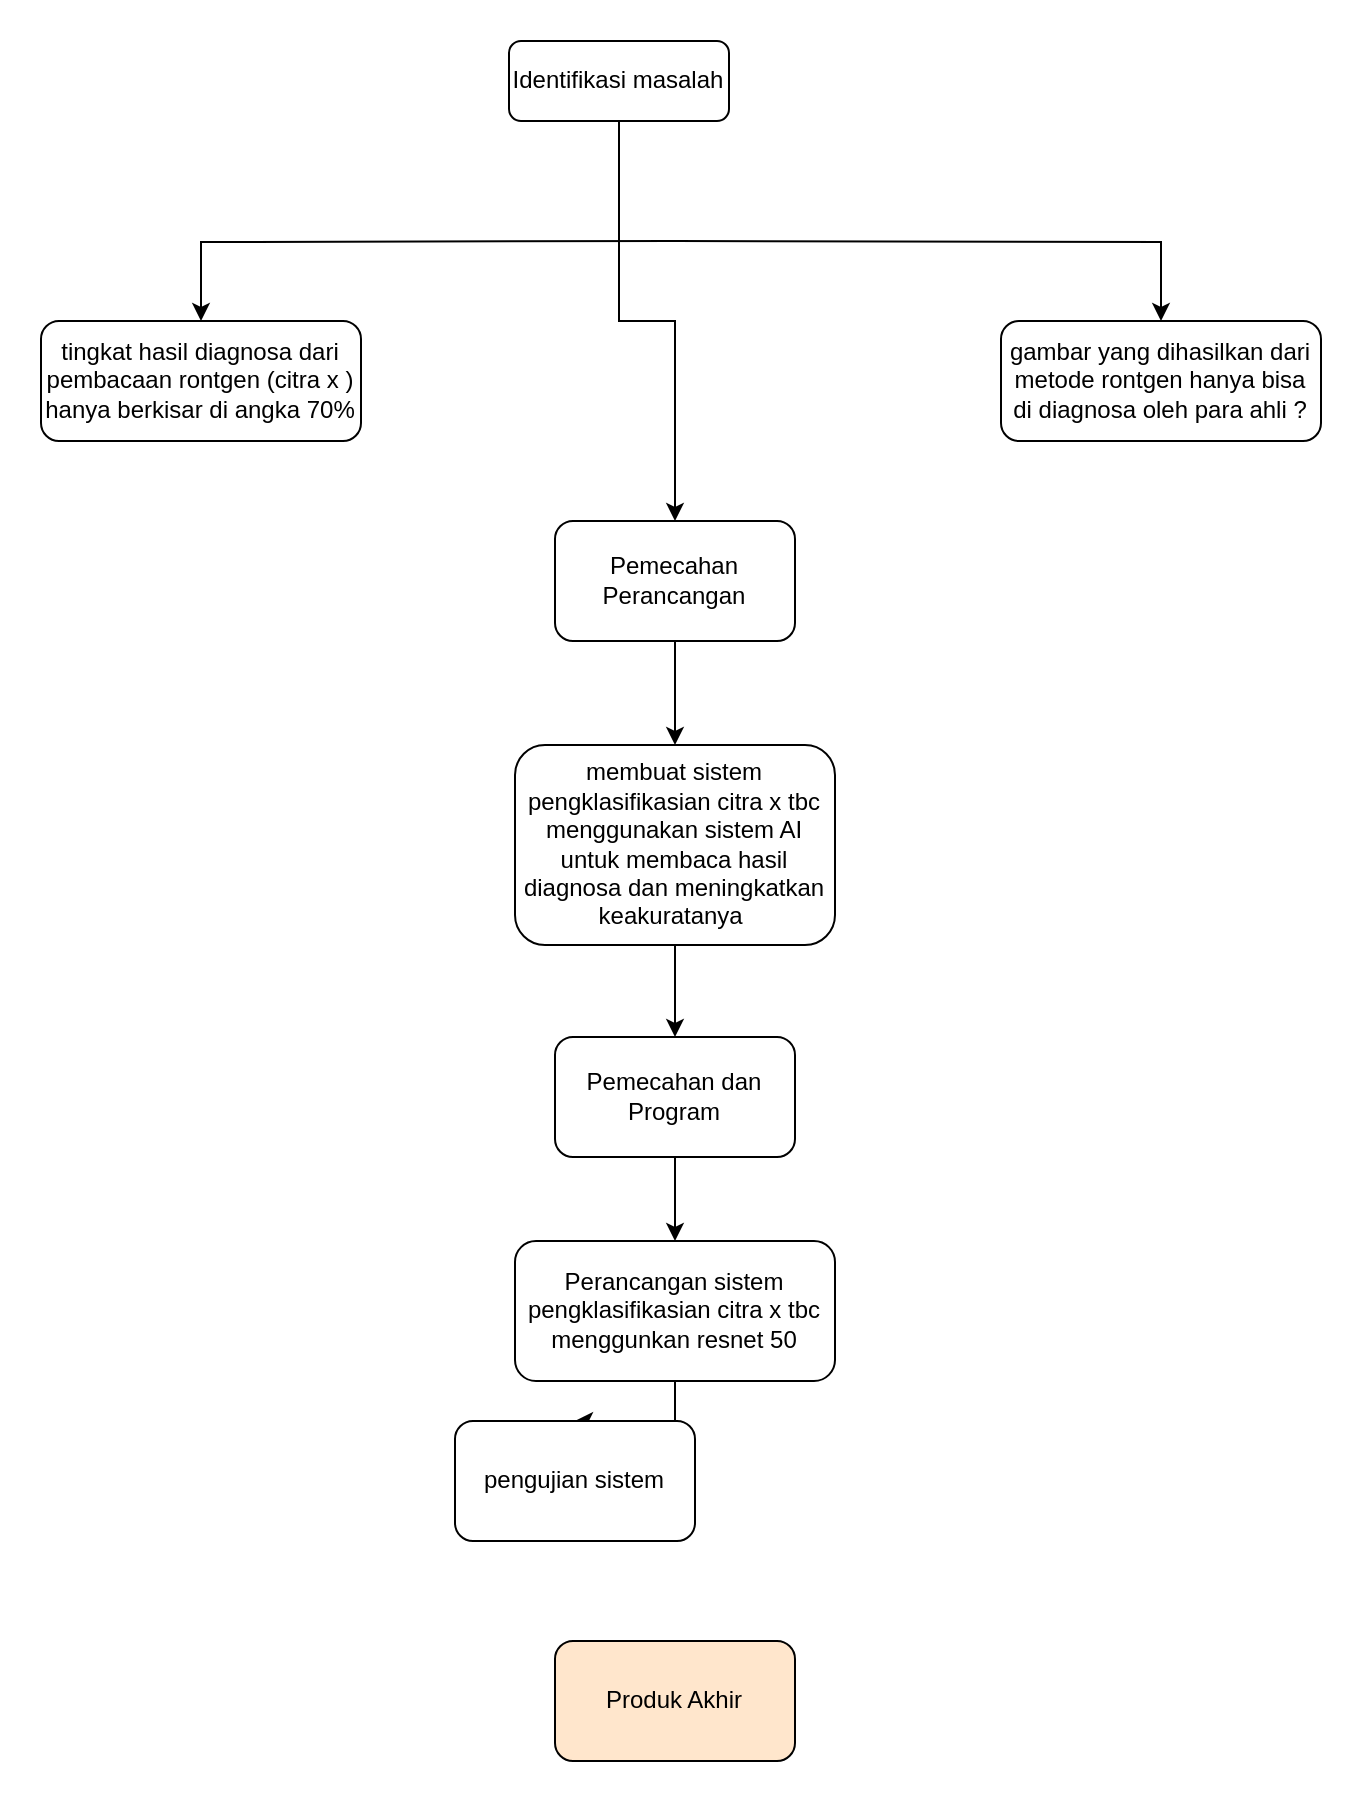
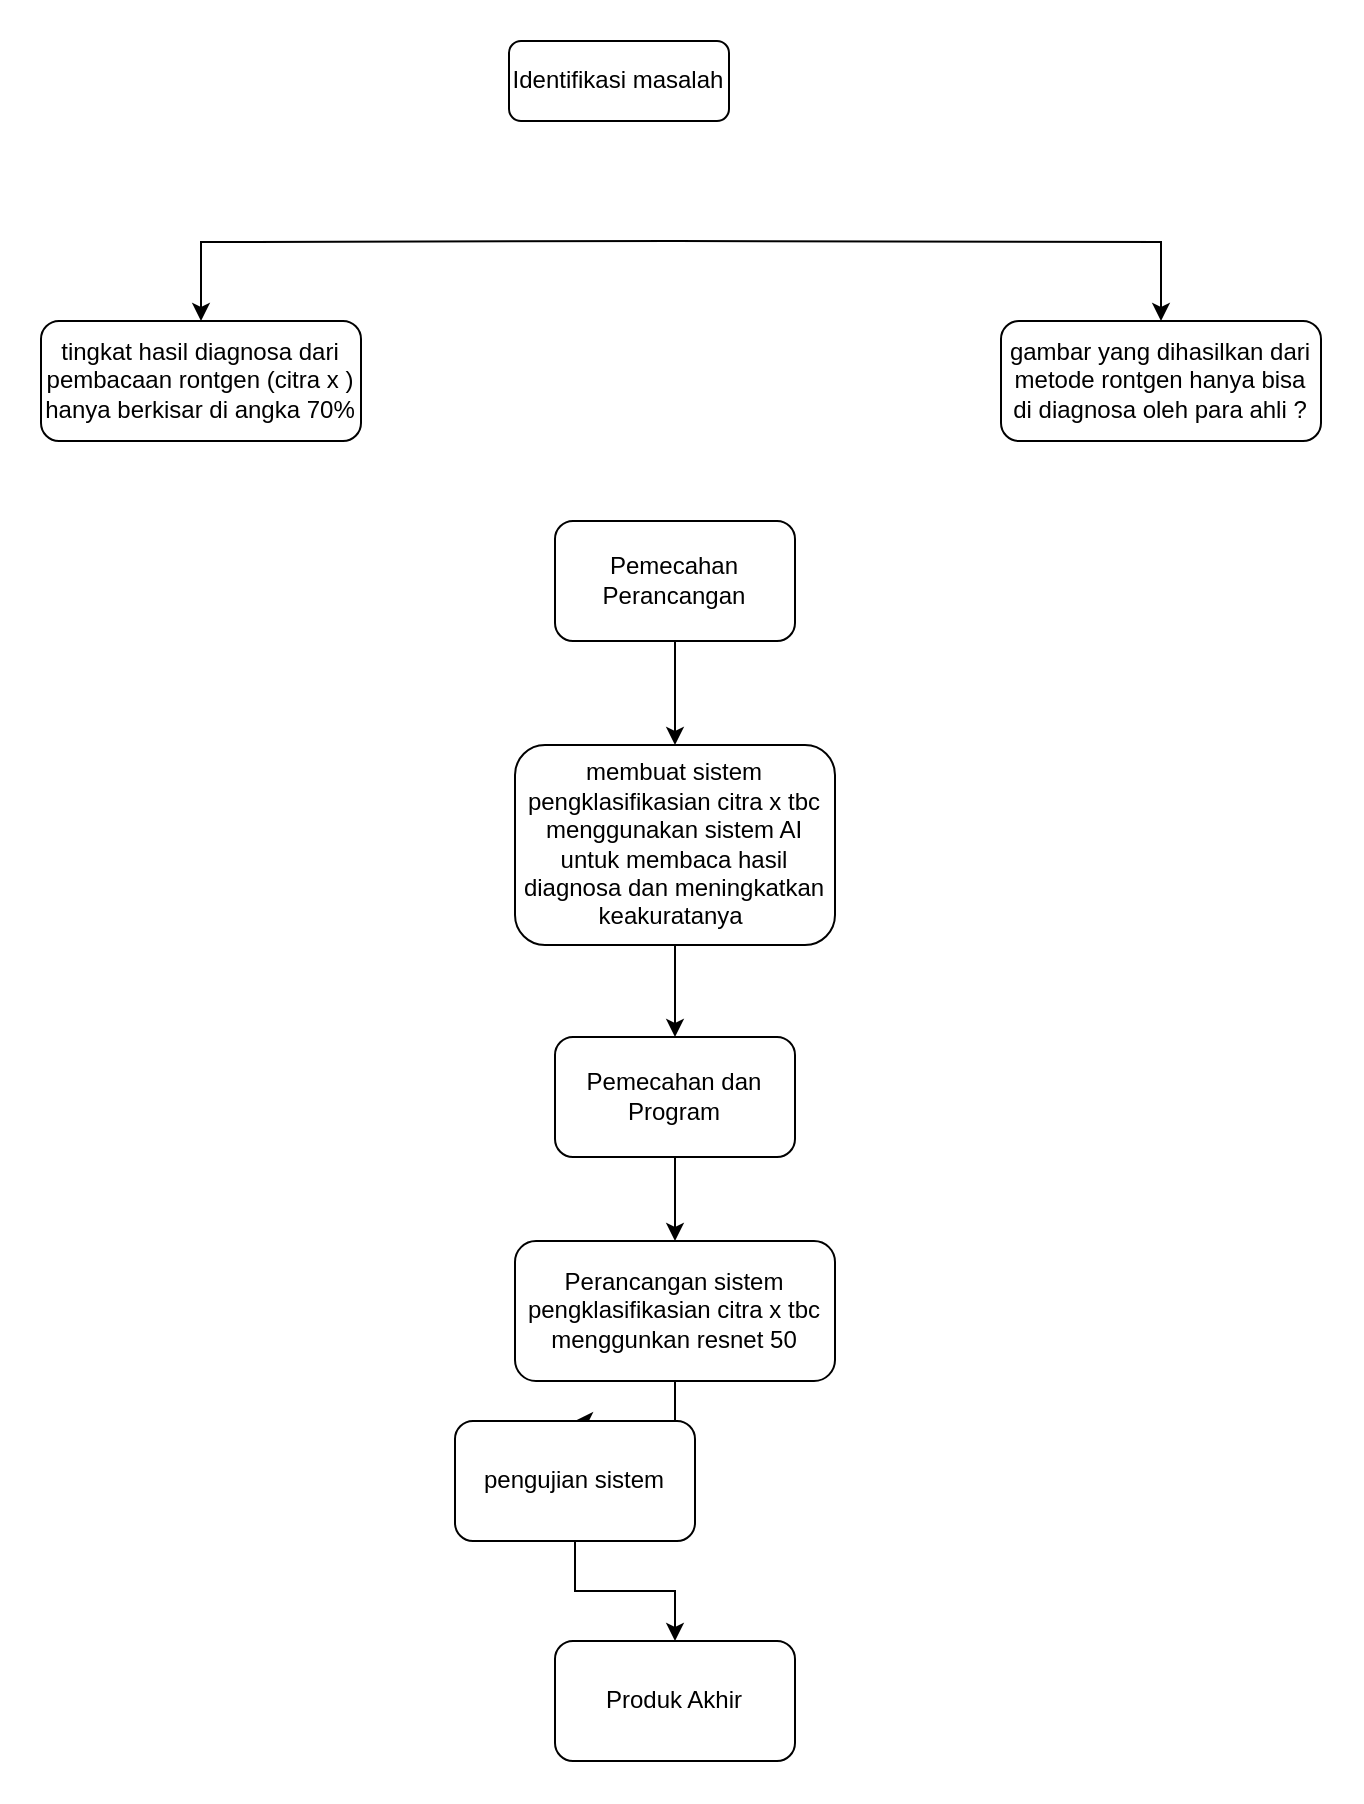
(640, 321) -> none
none -> (618, 1591)
(675, 1701) -> (675, 1701)
